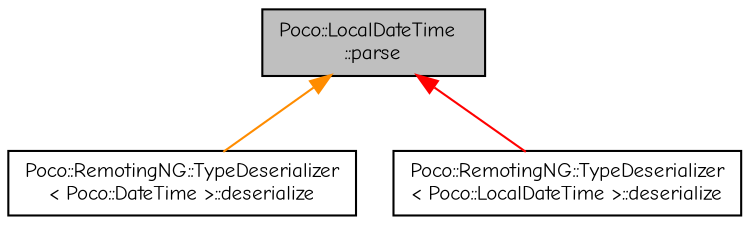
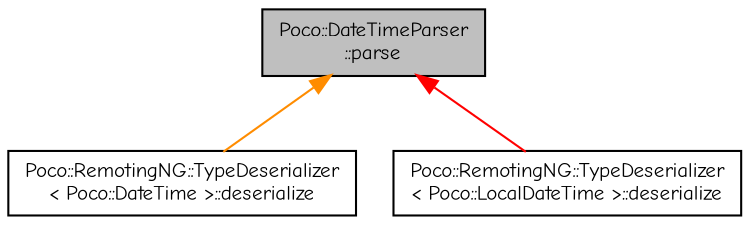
(374, 43) -> (374, 43)
